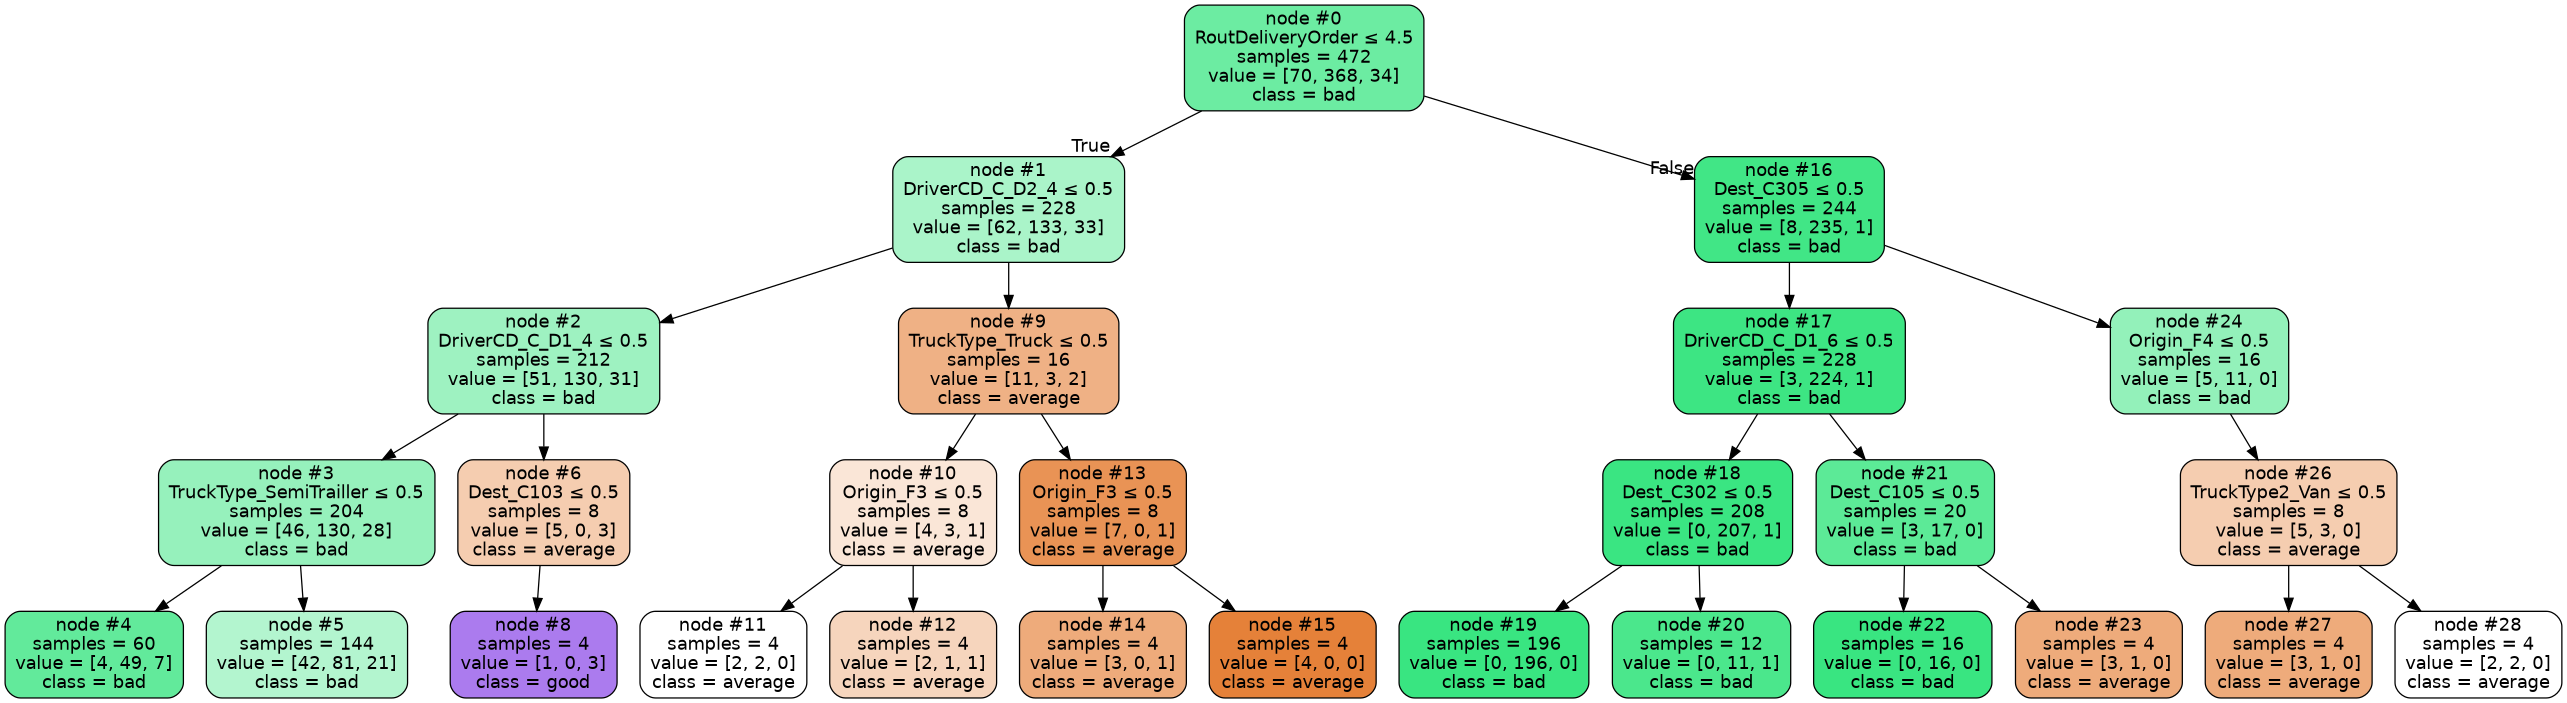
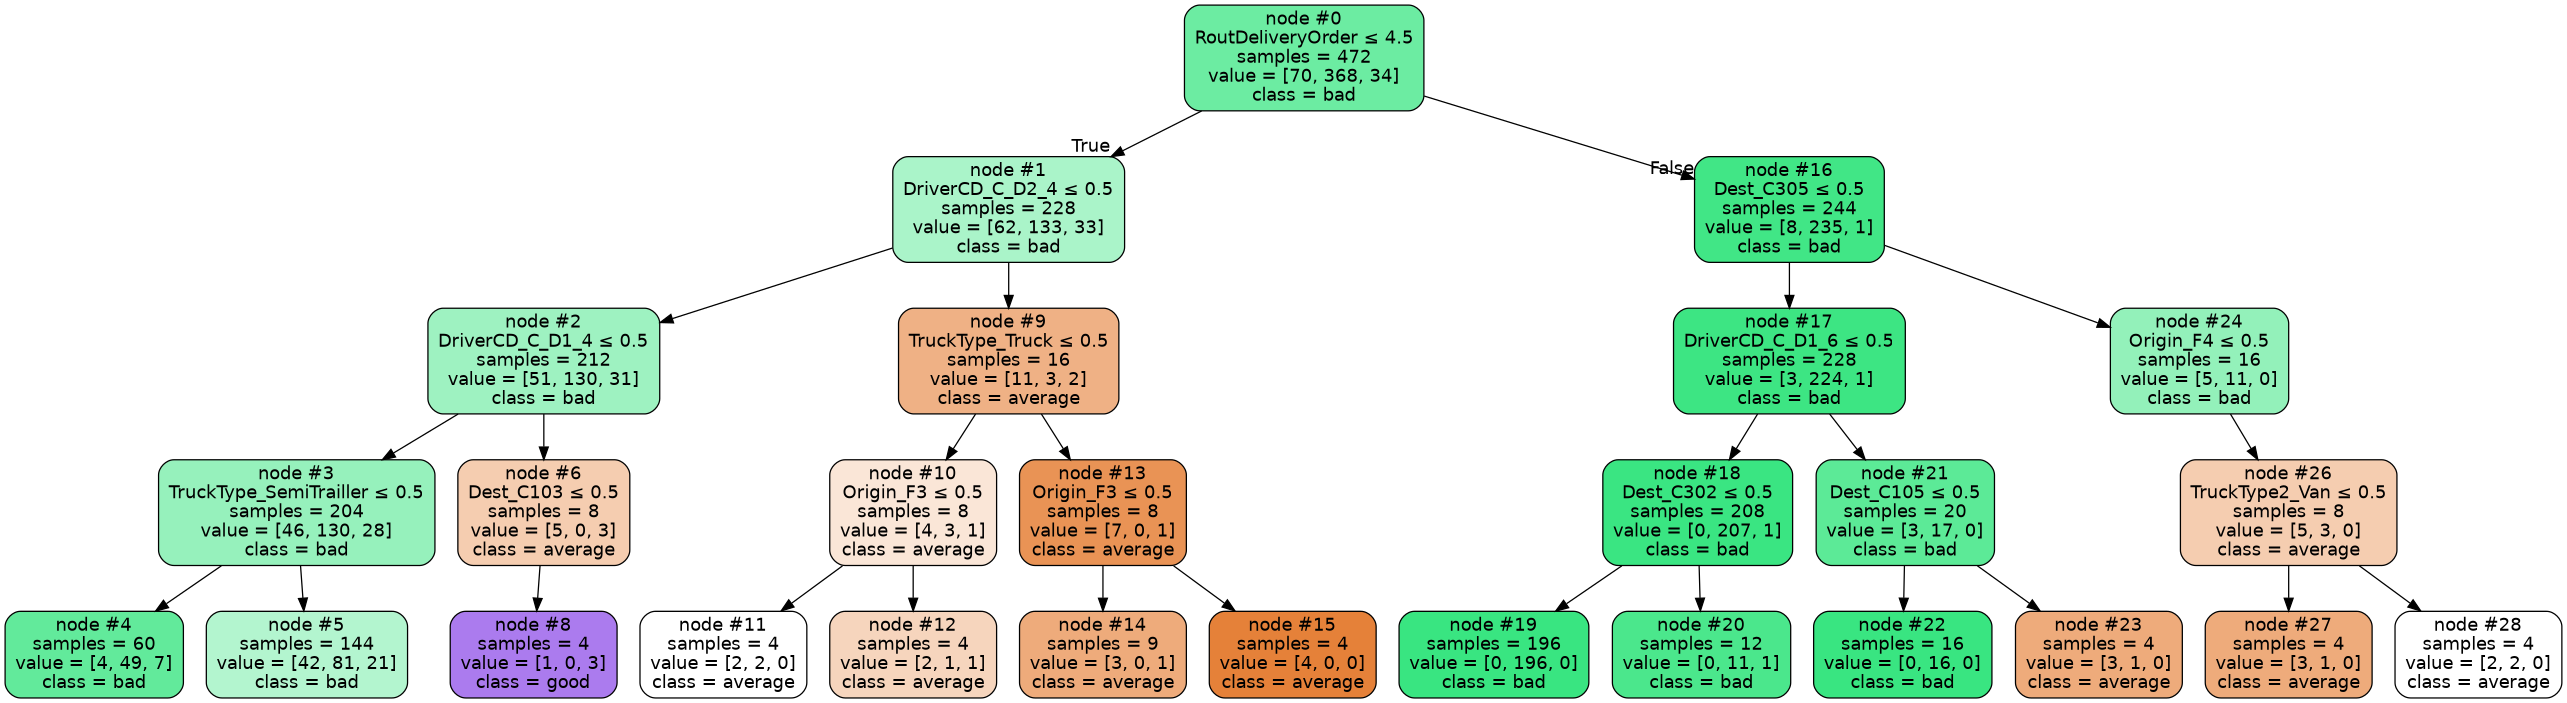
(1103, 644) -> (1103, 644)
